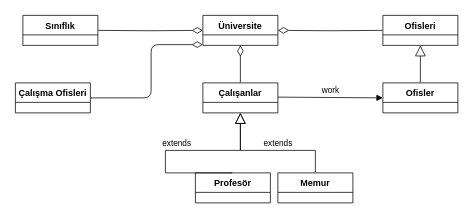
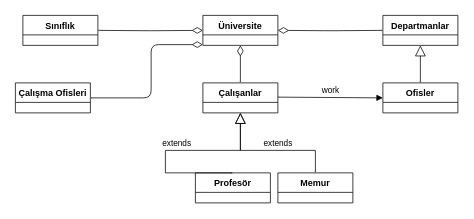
(420, 26) -> (420, 26)
